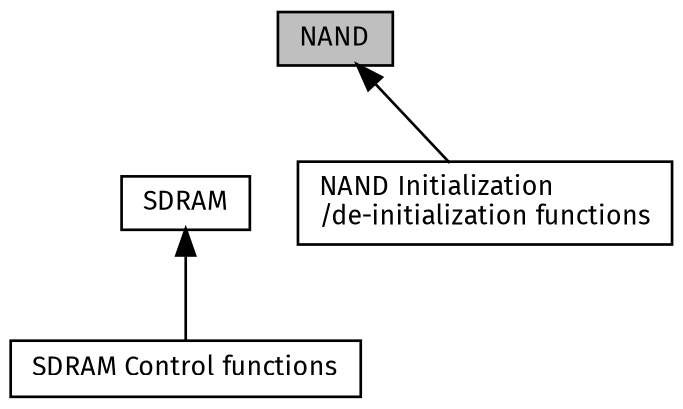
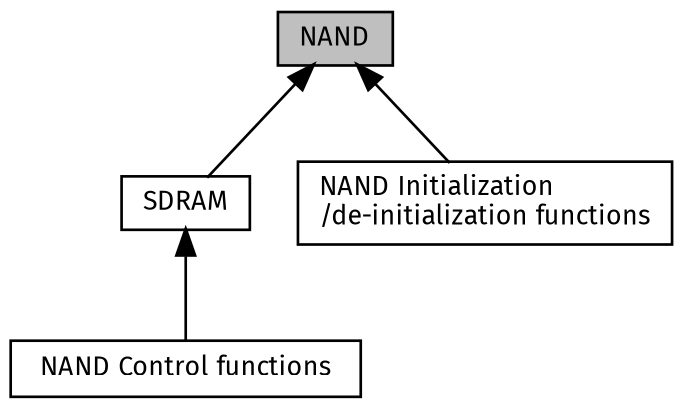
none -> (251, 131)
(186, 369) -> (186, 369)
